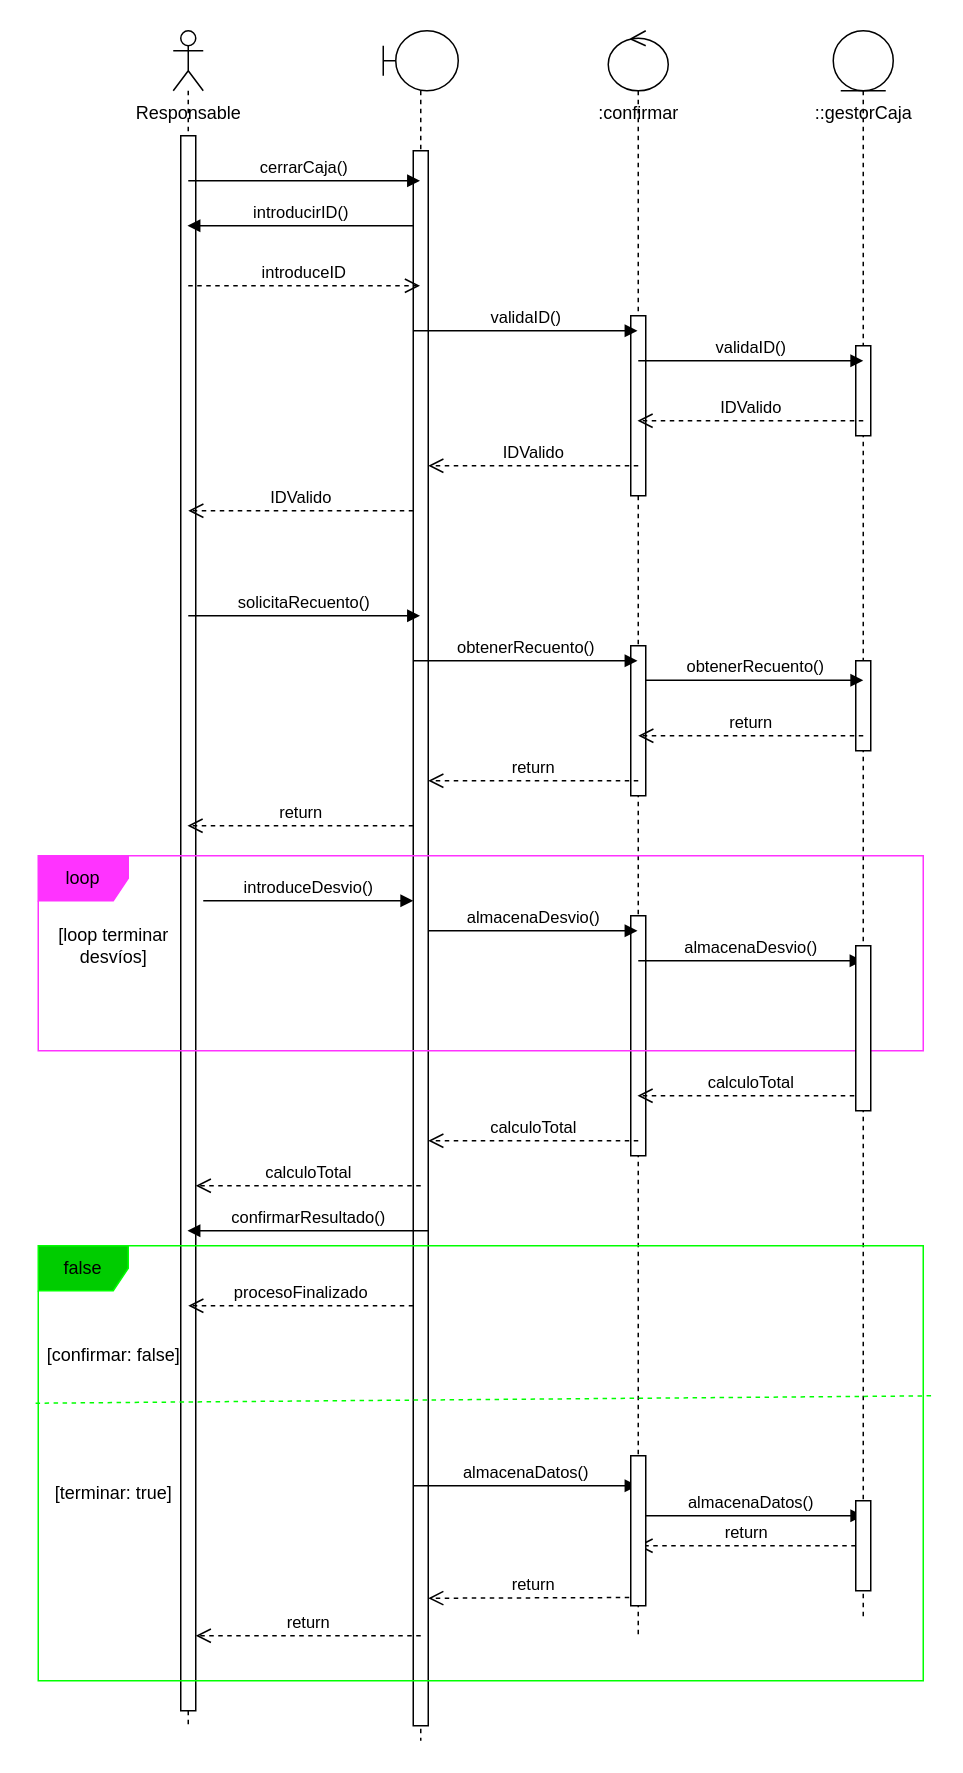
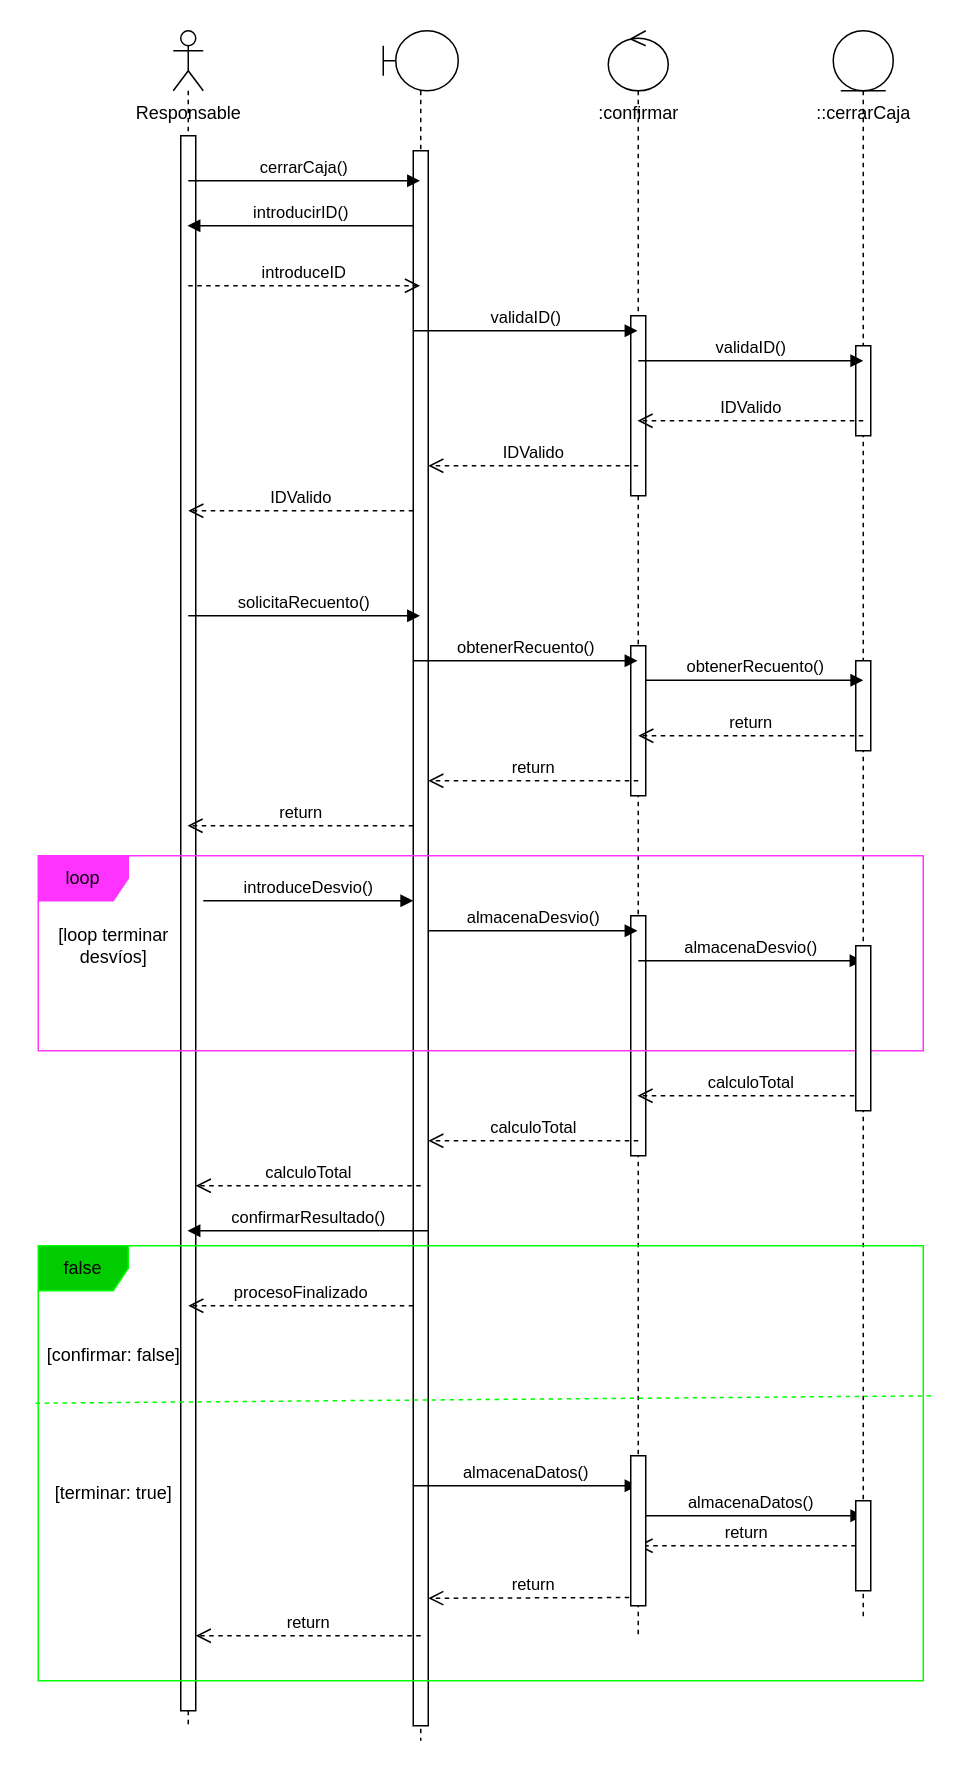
(864, 113) -> (864, 113)
